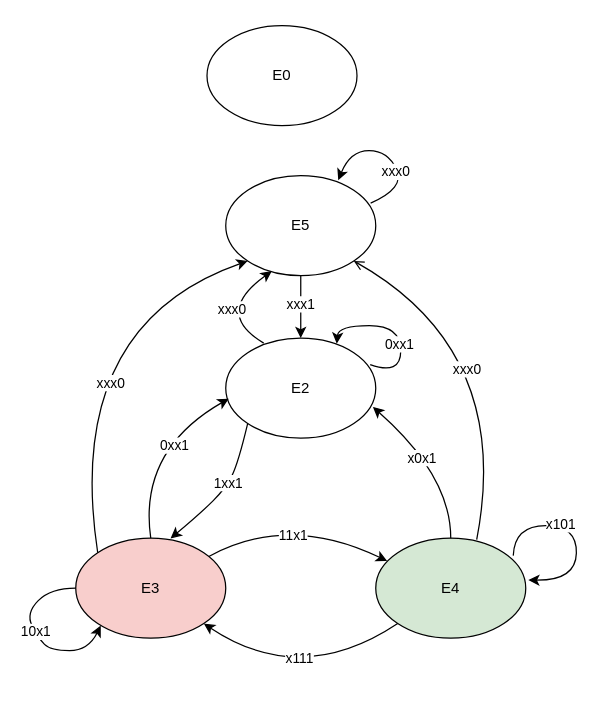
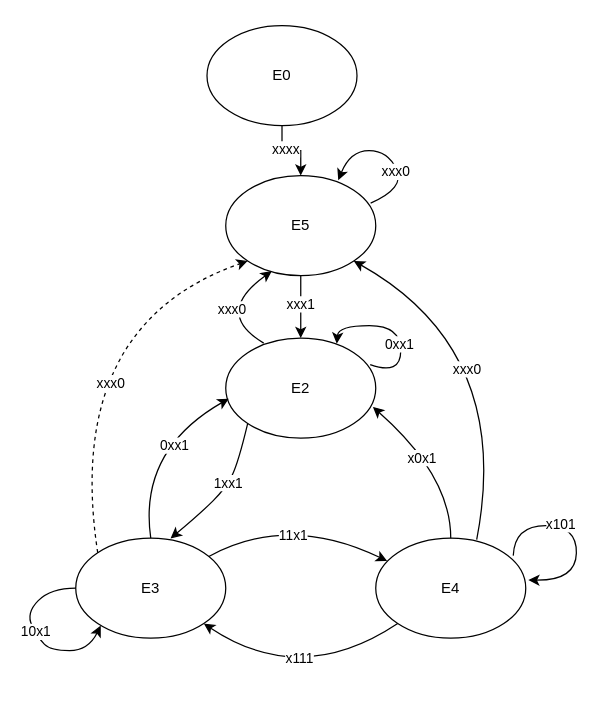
none -> (287, 151)
(360, 265) -> (361, 265)
(165, 306) -> (165, 306)
(151, 588) -> (151, 588)
(451, 588) -> (451, 588)
